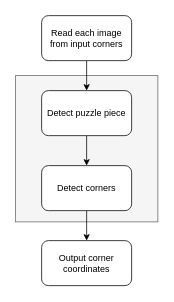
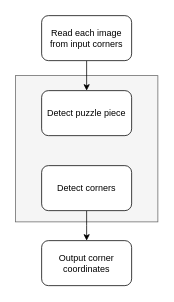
(87, 147) -> none
